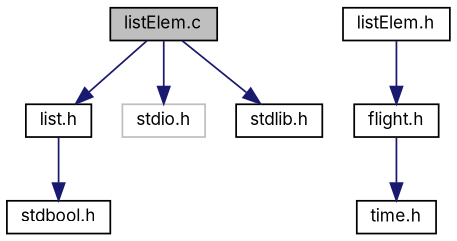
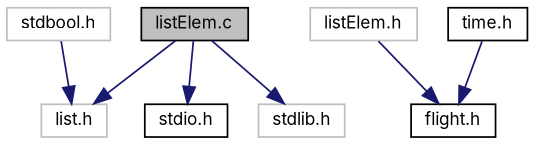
(396, 24) -> (364, 24)
(59, 121) -> (74, 121)
(164, 121) -> (186, 121)
(279, 121) -> (302, 121)
(59, 160) -> (65, 64)
(396, 160) -> (474, 64)
(59, 217) -> (59, 24)
